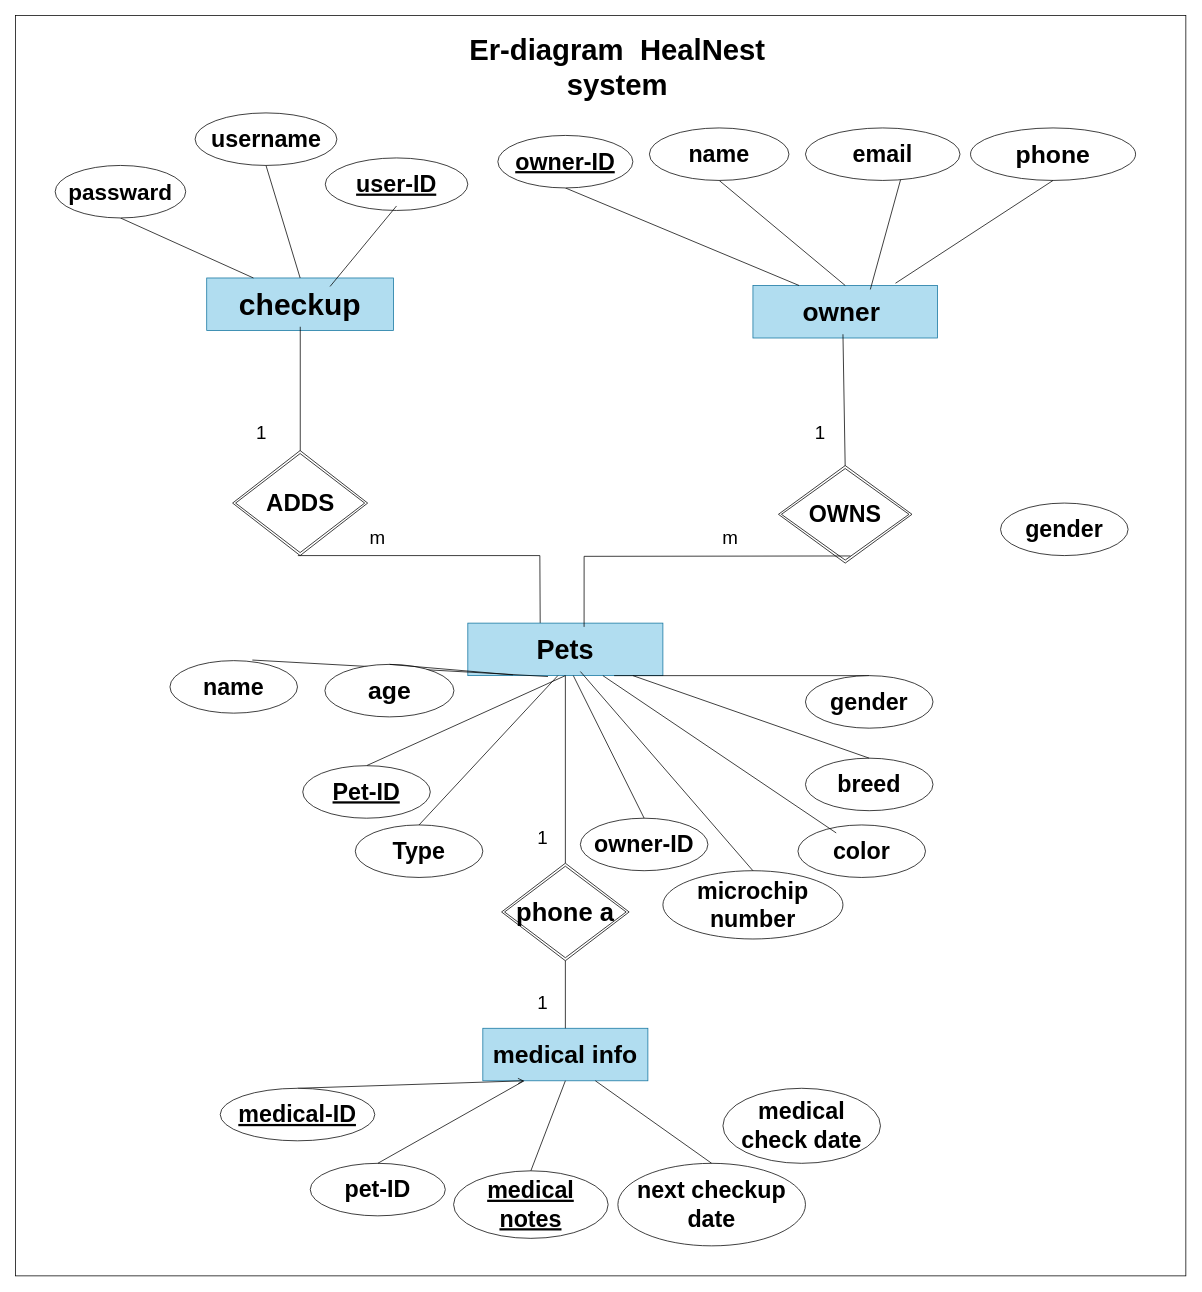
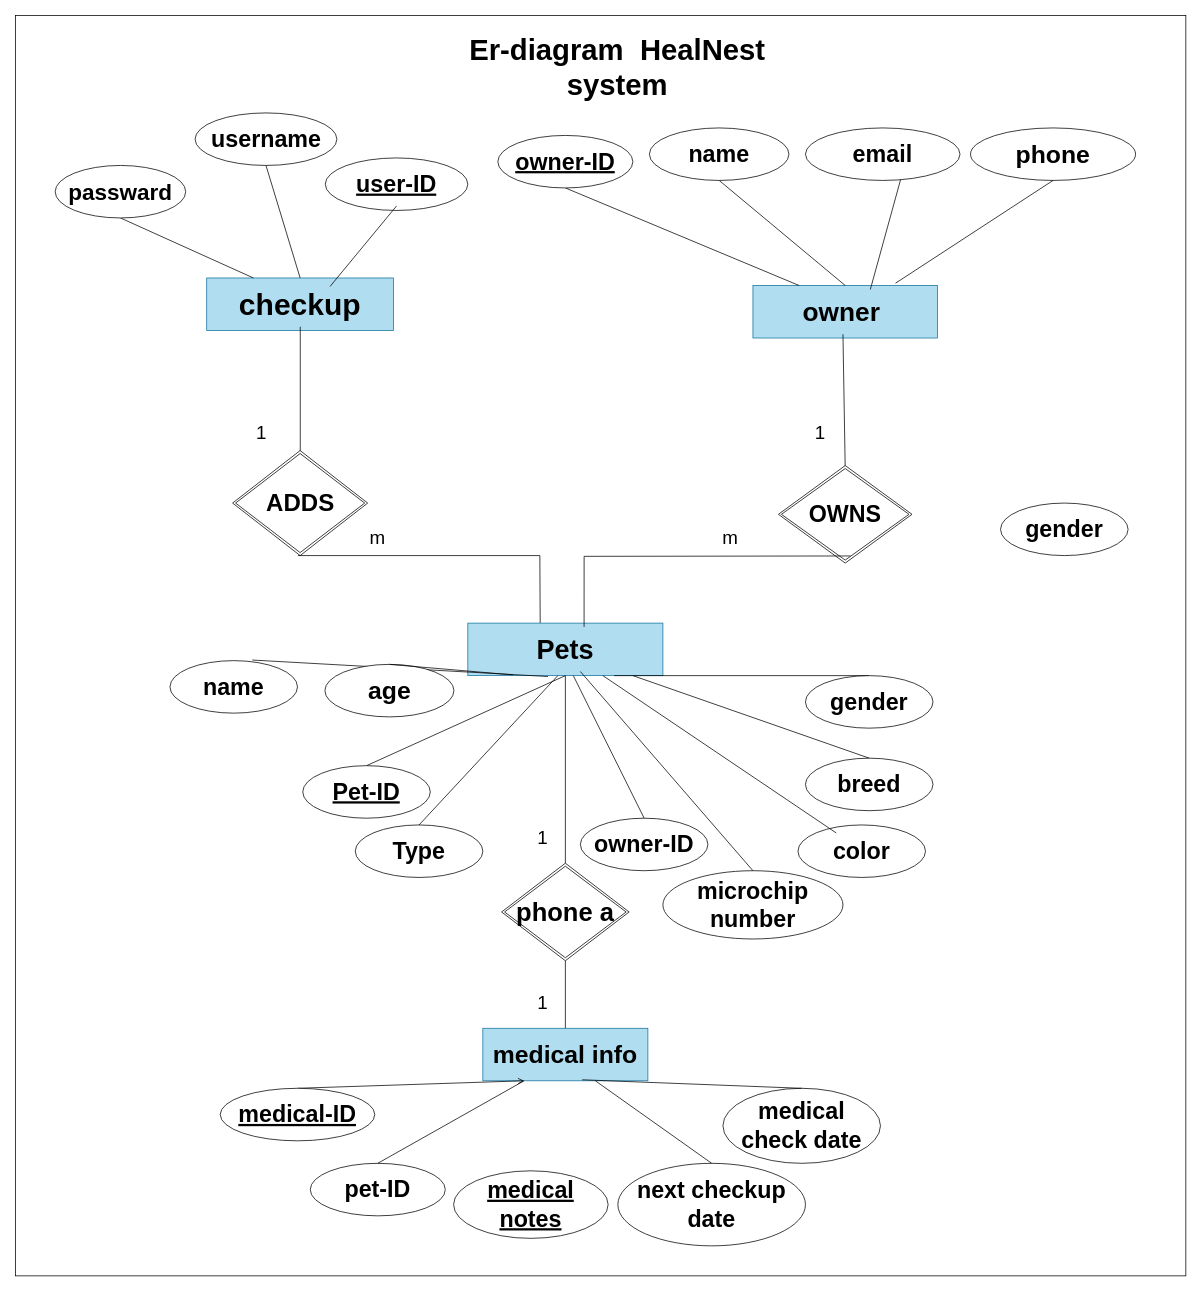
none -> (689, 1084)
(548, 1125) -> none
